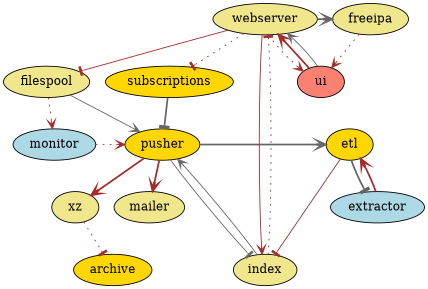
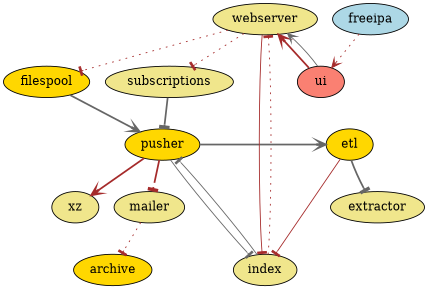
(320, 19) -> none
(371, 19) -> (371, 19)
(156, 50) -> (156, 50)
(282, 51) -> none
(47, 82) -> (47, 82)
(169, 82) -> (169, 82)
(101, 111) -> (101, 111)
(259, 137) -> (259, 137)
(54, 145) -> none
(157, 171) -> (157, 171)
(371, 179) -> none
(378, 207) -> (378, 207)
(220, 208) -> (220, 208)
(93, 236) -> (132, 237)
